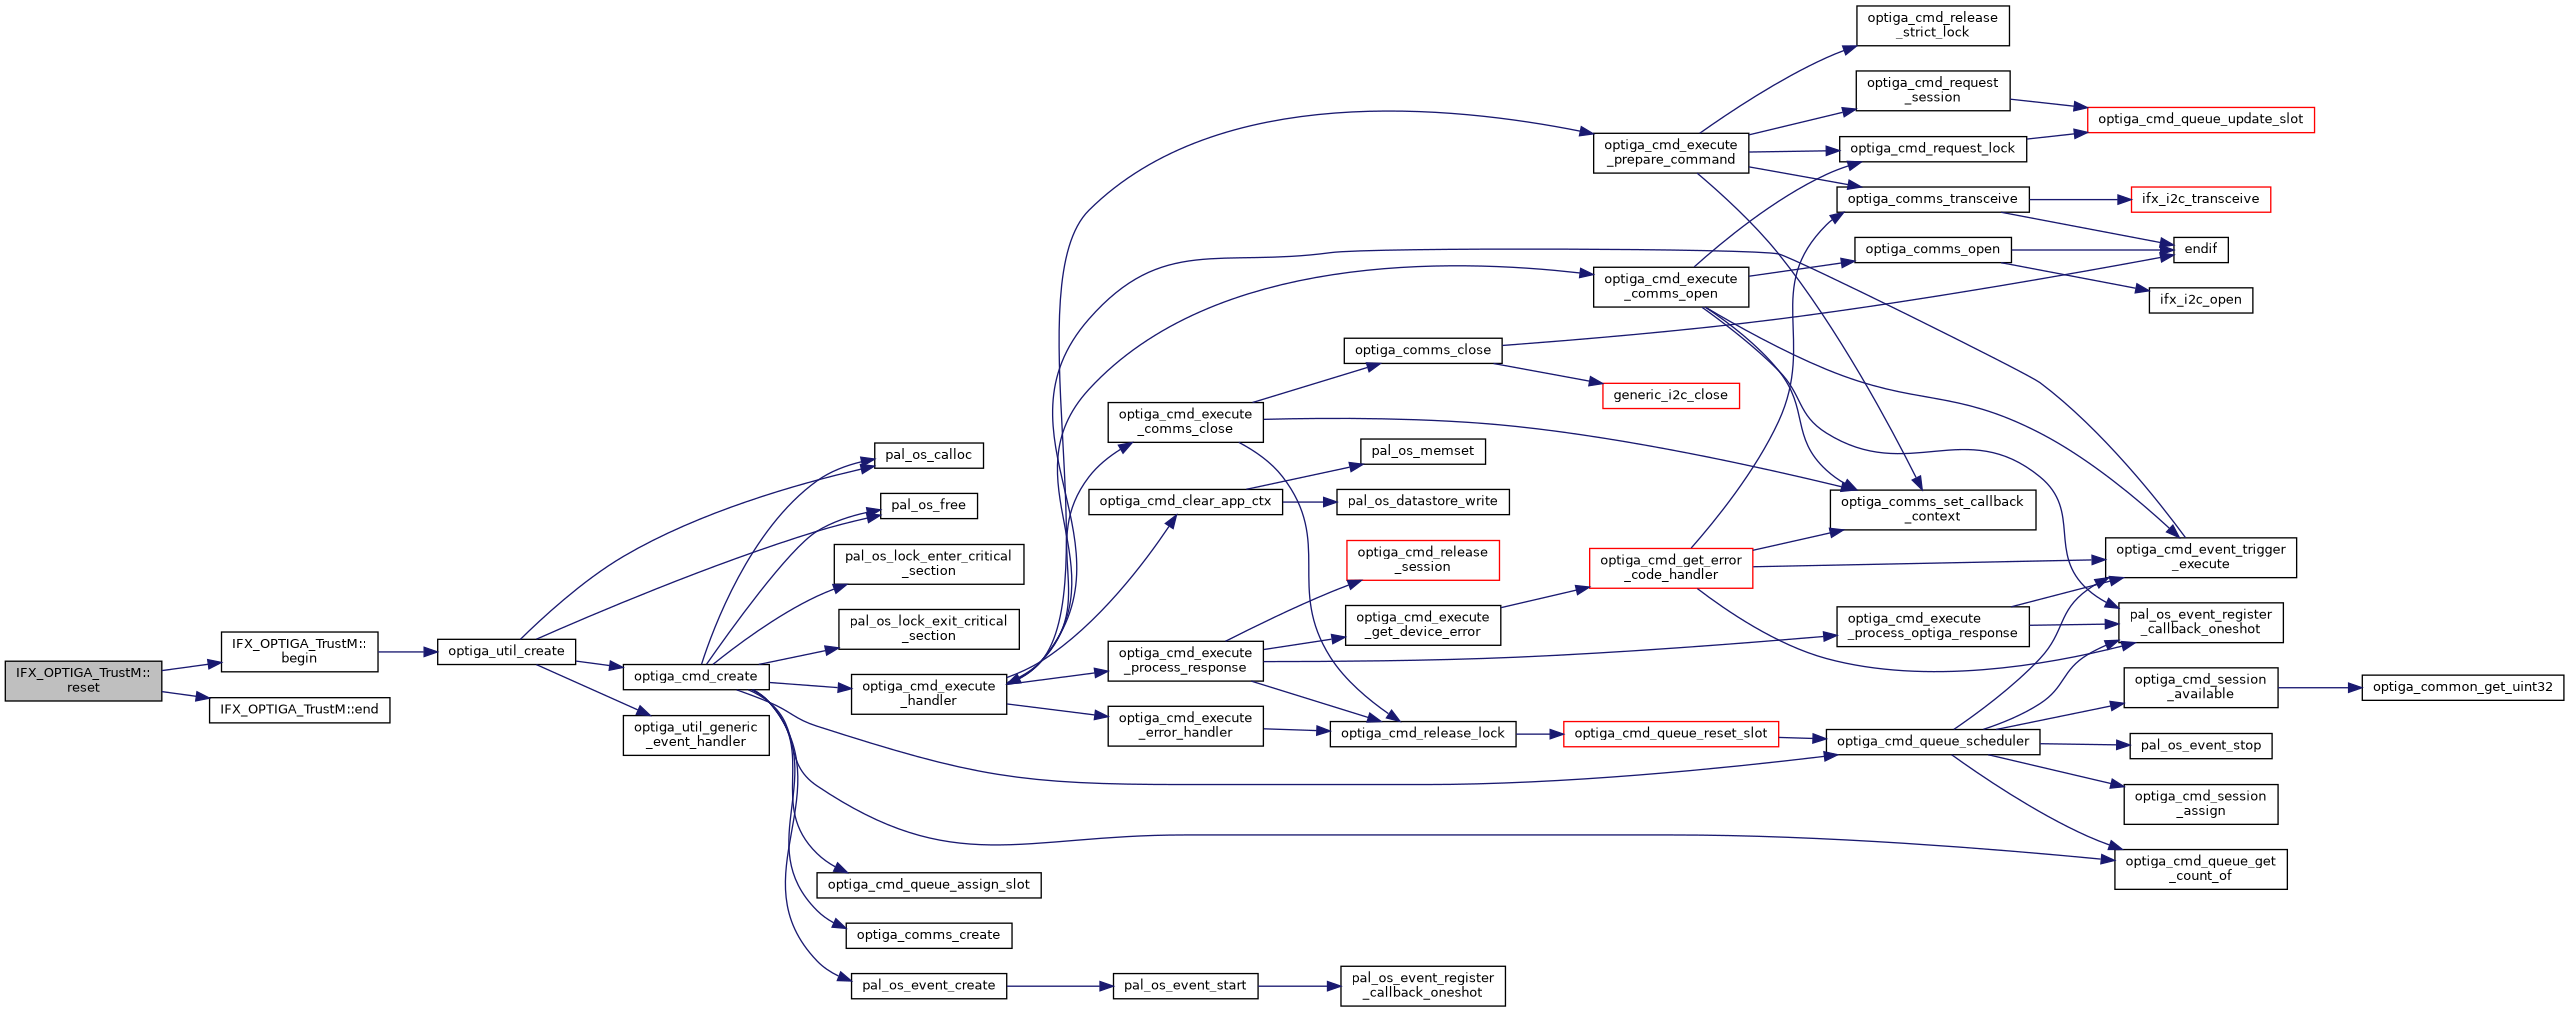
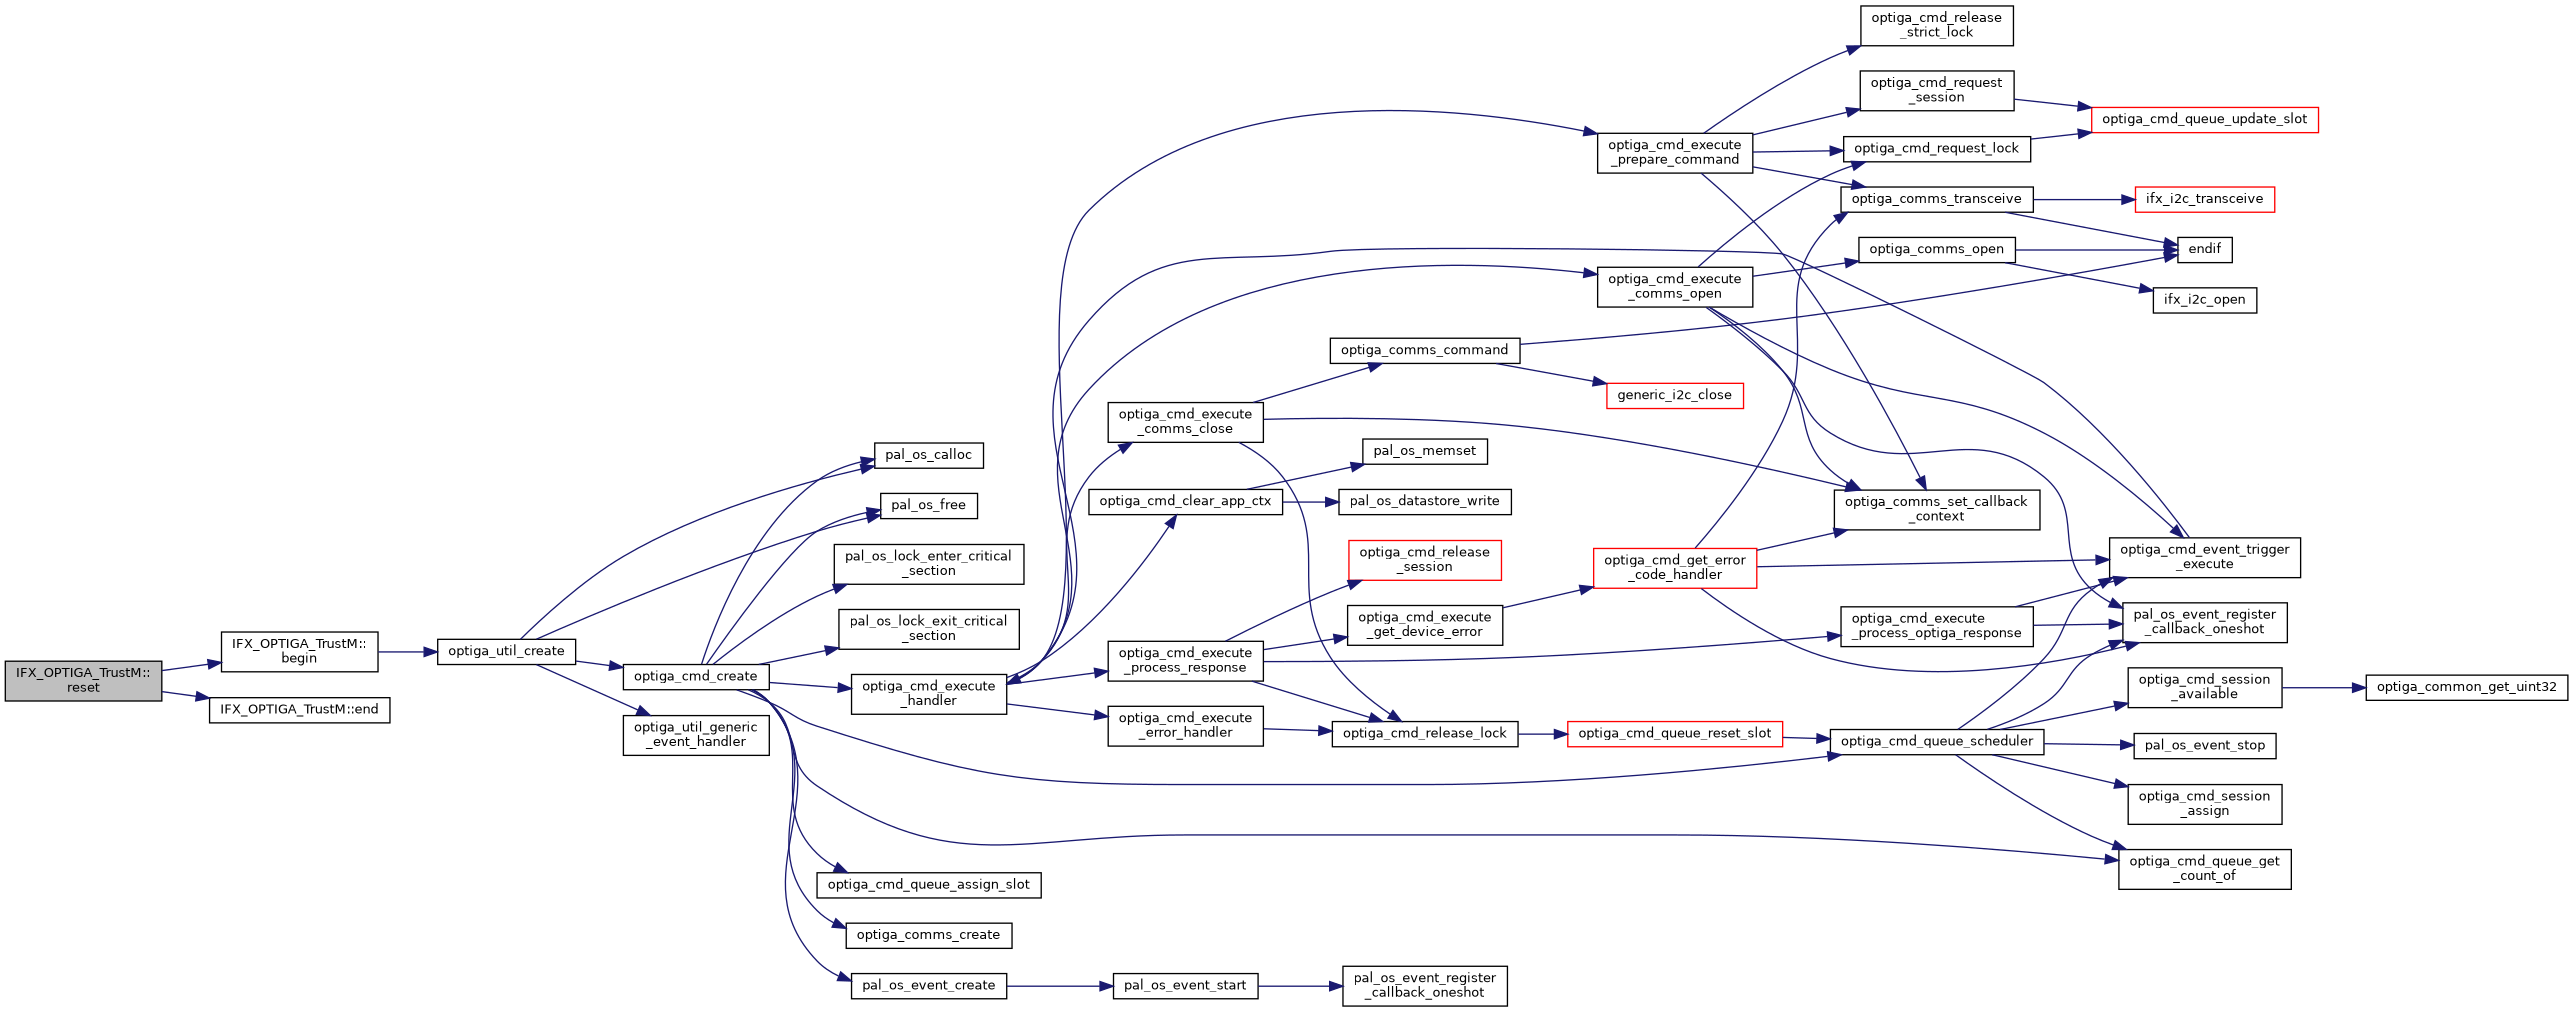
(1423, 351) -> (1425, 351)
